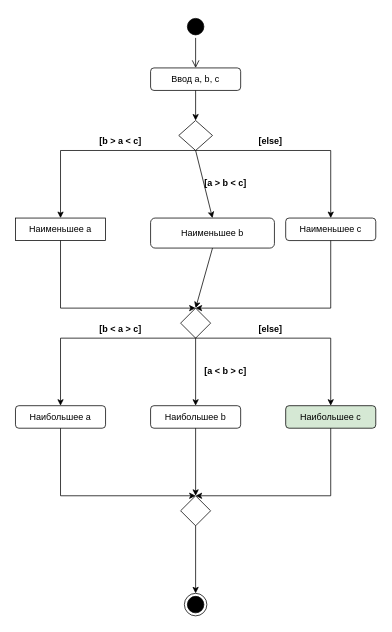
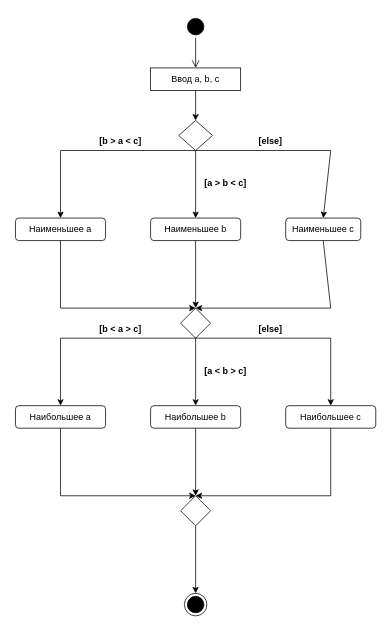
(195, 79) -> (195, 79)
(60, 229) -> (60, 229)
(330, 229) -> (323, 229)
(212, 233) -> (195, 229)
(330, 417) -> (330, 417)
